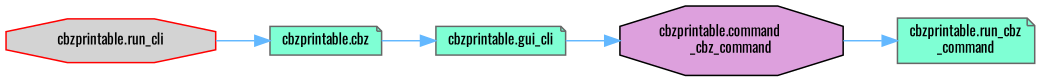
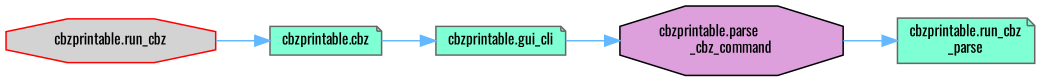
(111, 41) -> (111, 41)
(732, 41) -> (732, 41)
(966, 41) -> (966, 41)
